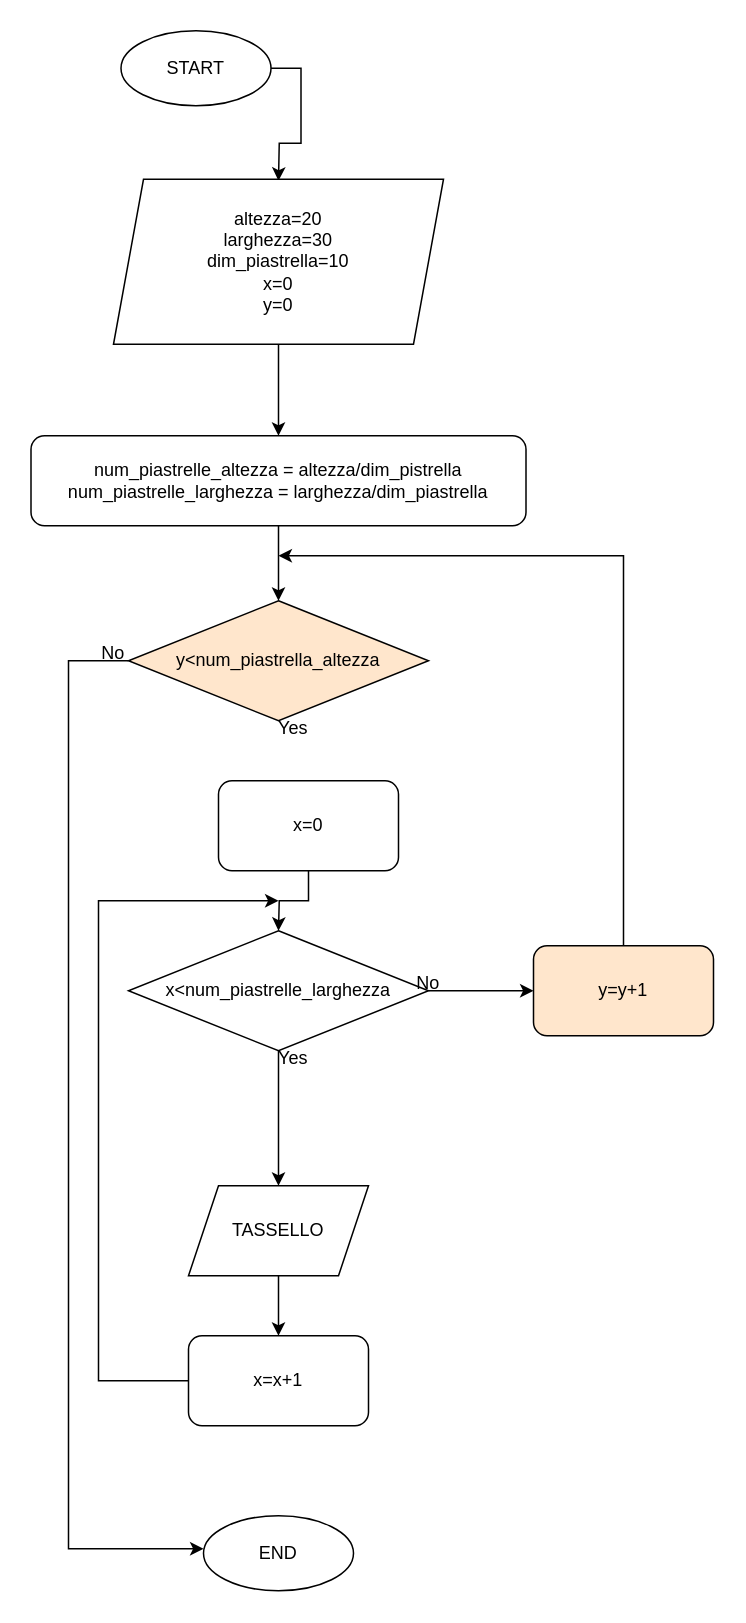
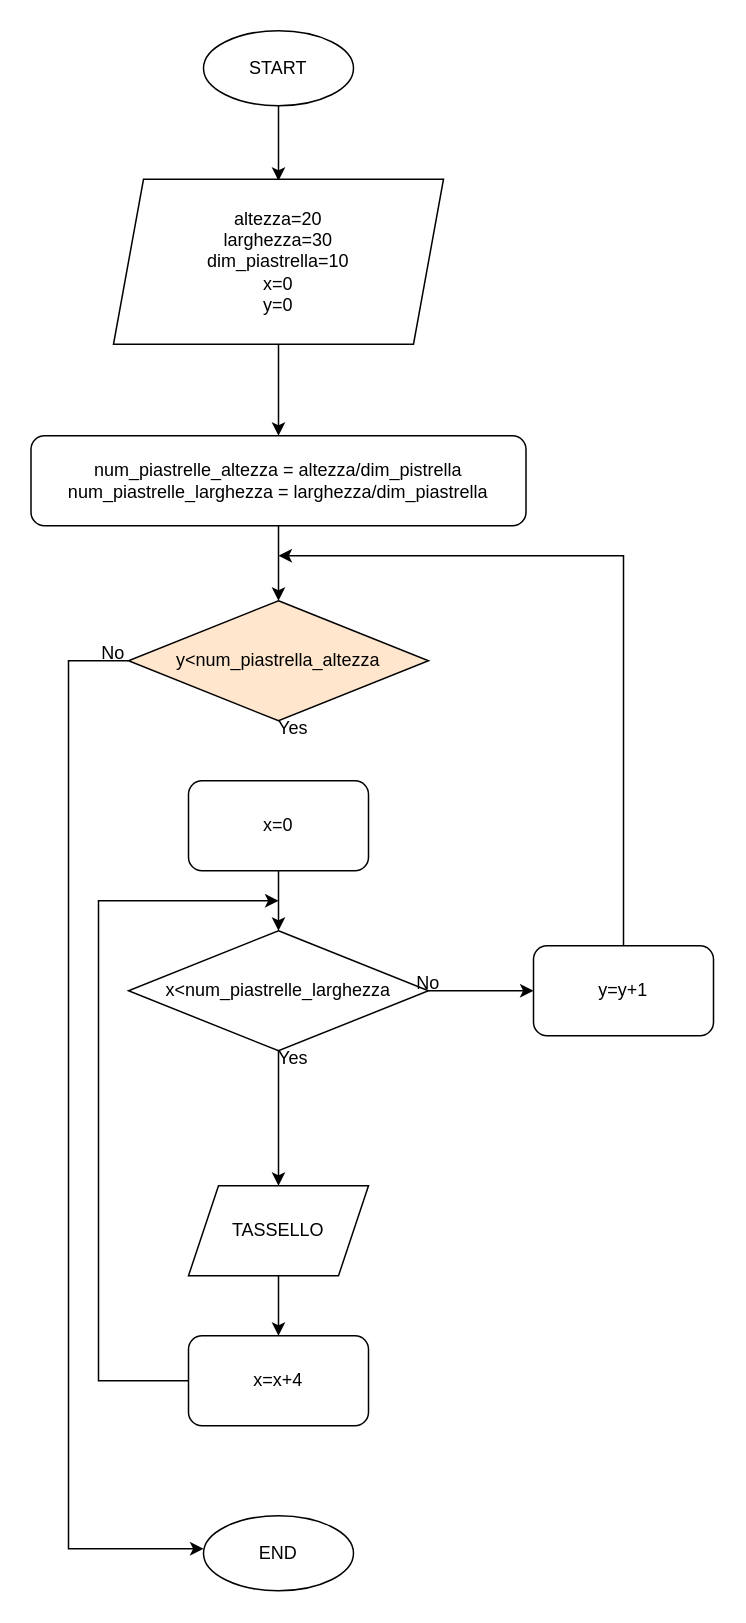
(196, 68) -> (278, 68)
(308, 826) -> (278, 826)
(623, 991) -> (623, 991)
(278, 1381) -> (278, 1381)
